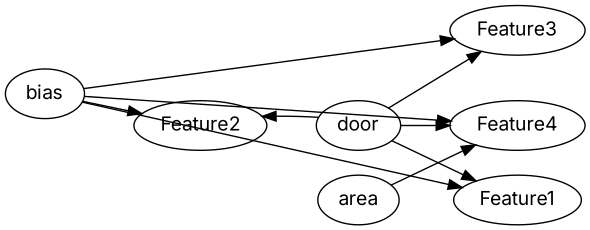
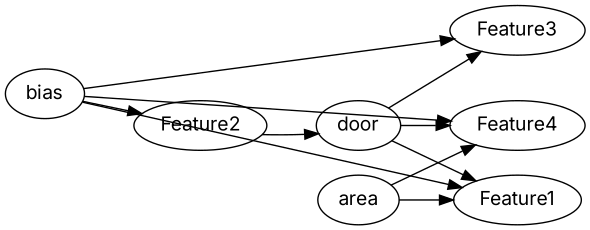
(297, 116) -> (283, 135)
none -> (419, 200)
